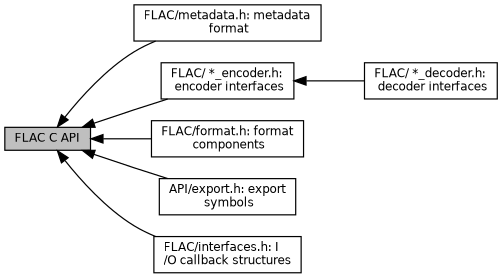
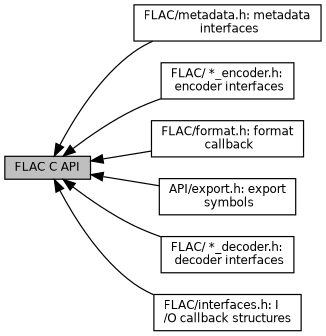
(228, 23) -> (228, 23)
(335, 81) -> (115, 215)
(228, 139) -> (228, 139)
